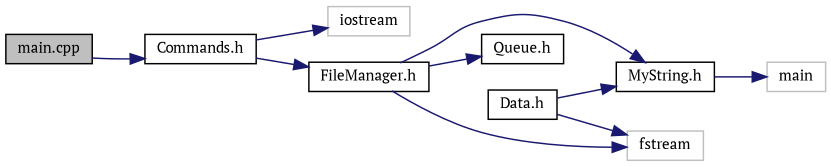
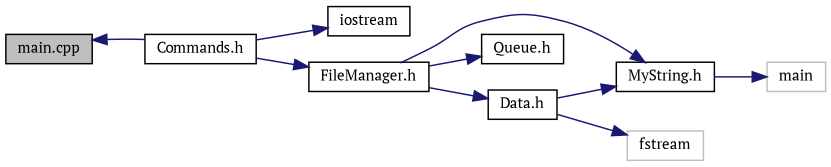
(369, 21) -> (369, 21)
(111, 59) -> (126, 39)
(497, 136) -> (451, 92)
